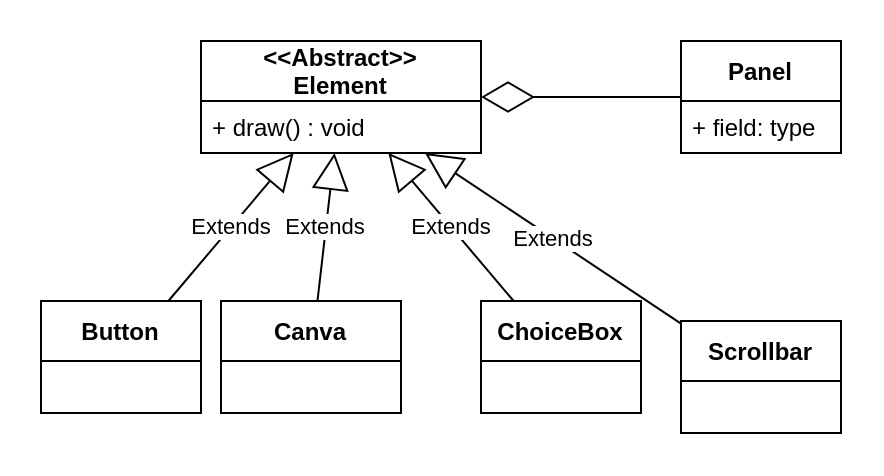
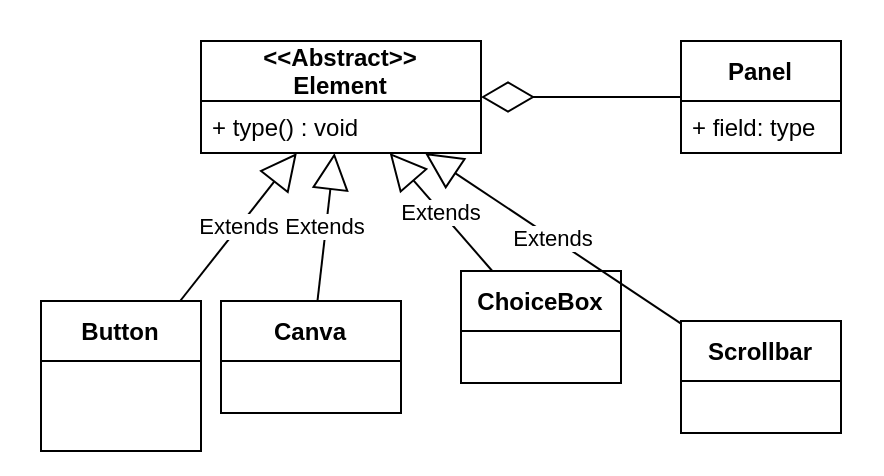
(297, 128) -> (297, 128)
(121, 357) -> (121, 376)
(561, 357) -> (541, 327)
